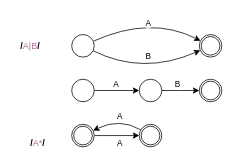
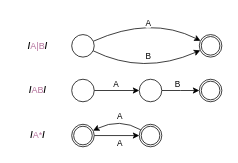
(30, 46) -> (38, 46)
none -> (38, 90)
(38, 143) -> (38, 135)
